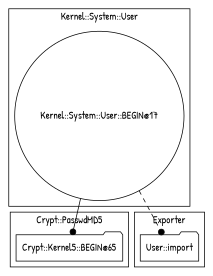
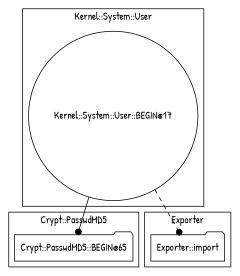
(69, 248) -> (74, 248)
(169, 248) -> (188, 248)
